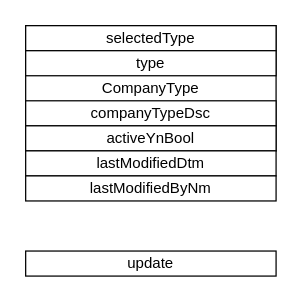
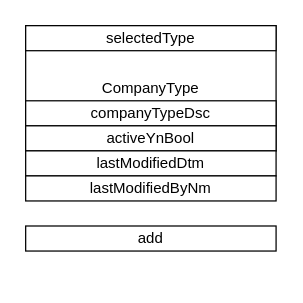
(151, 63) -> none
none -> (151, 238)
(151, 263) -> none
